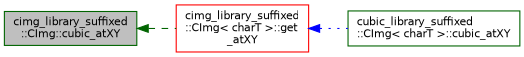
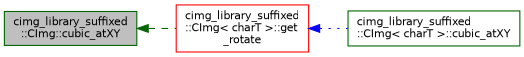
(242, 28) -> (242, 28)
(434, 28) -> (434, 28)
